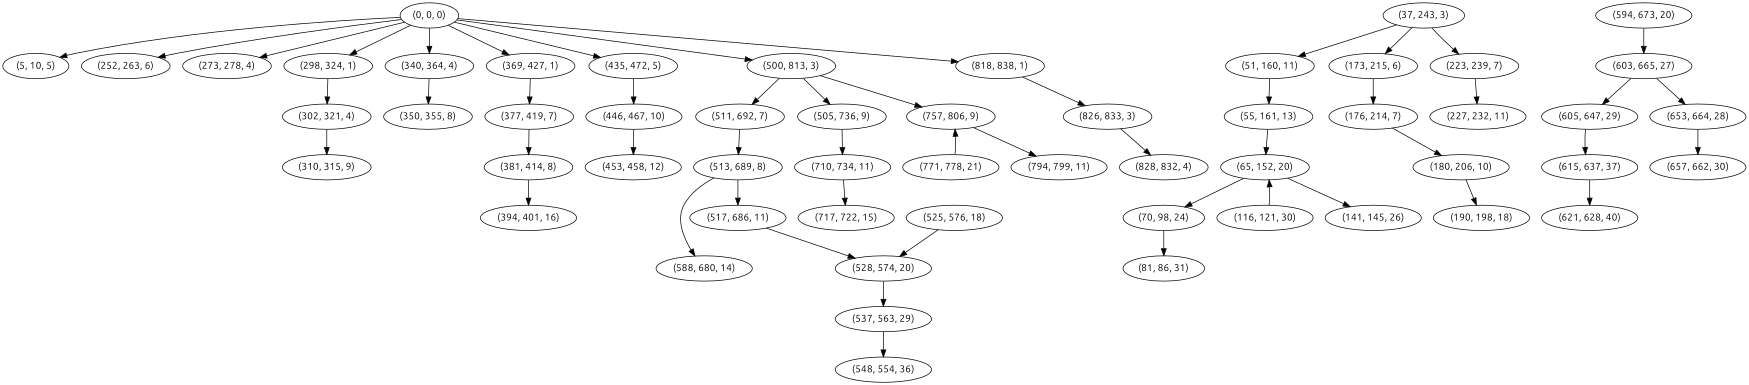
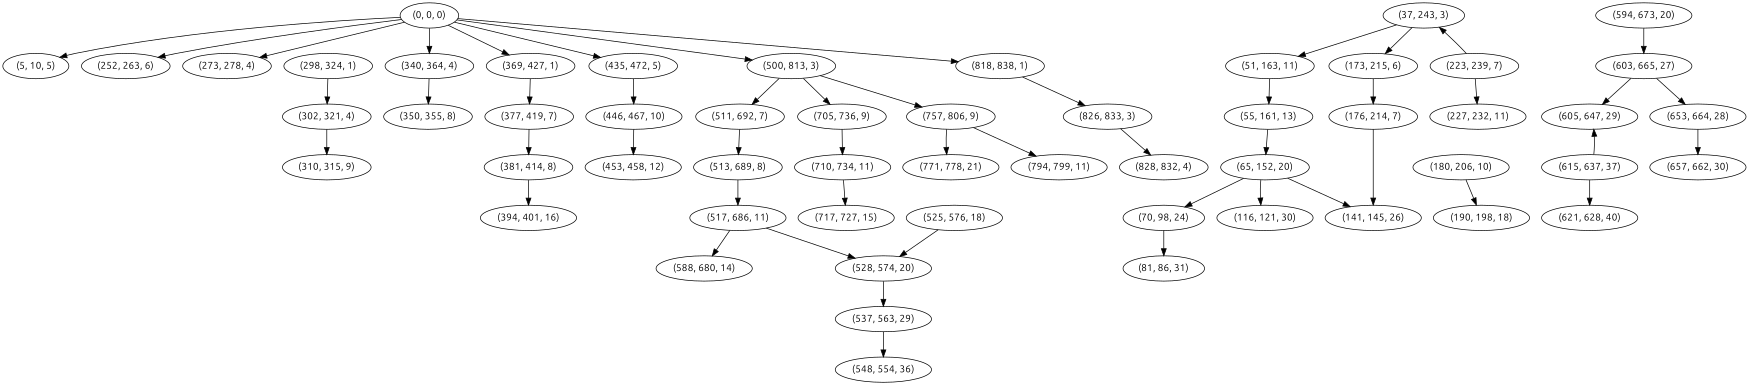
(383, 39) -> none
(1442, 39) -> (1456, 43)
(1270, 66) -> (1270, 66)
(842, 117) -> (842, 117)
(1585, 138) -> (1594, 145)
(1414, 140) -> (1373, 164)
(956, 145) -> (946, 138)
(1270, 196) -> (1260, 189)
(683, 208) -> (723, 240)
(846, 218) -> (846, 218)
